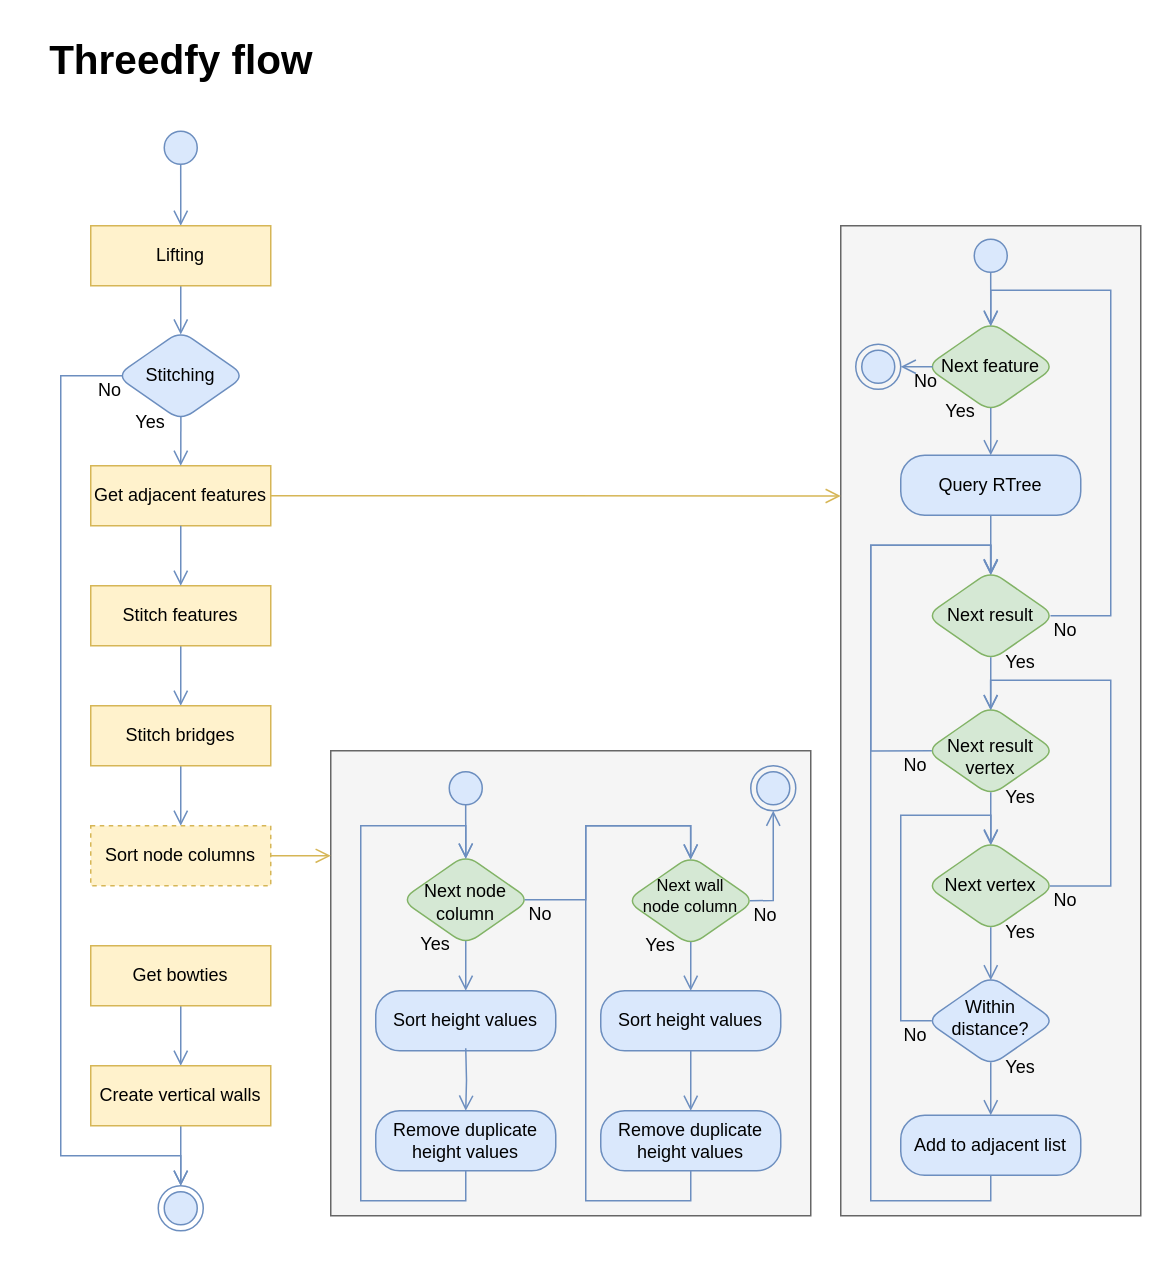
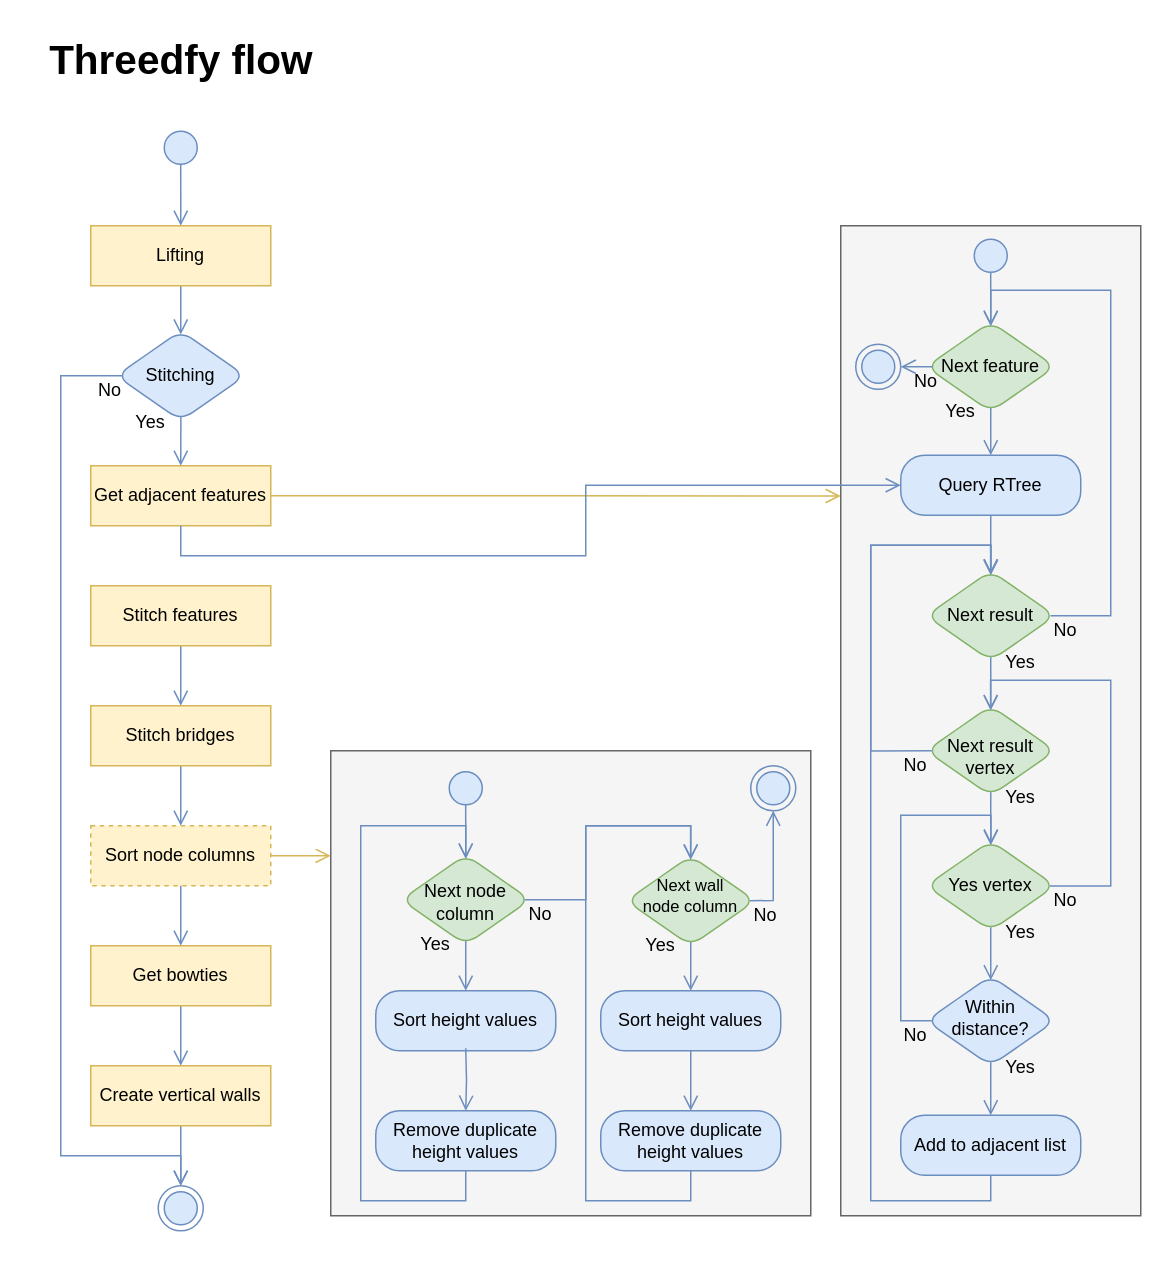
(181, 567) -> (572, 556)
(991, 886) -> (991, 886)
none -> (181, 914)
